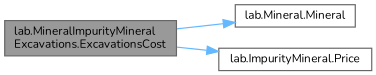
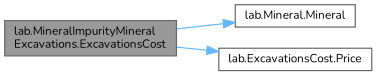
(295, 59) -> (295, 59)
